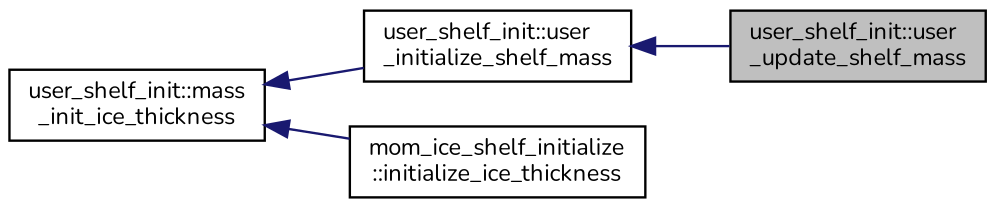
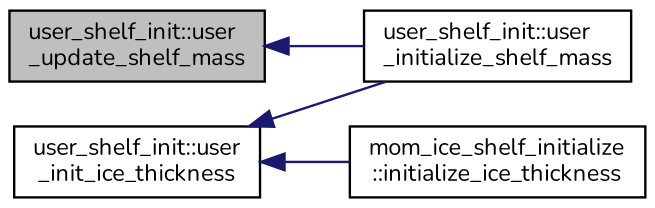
(693, 46) -> (327, 46)
(137, 105) -> (137, 162)
